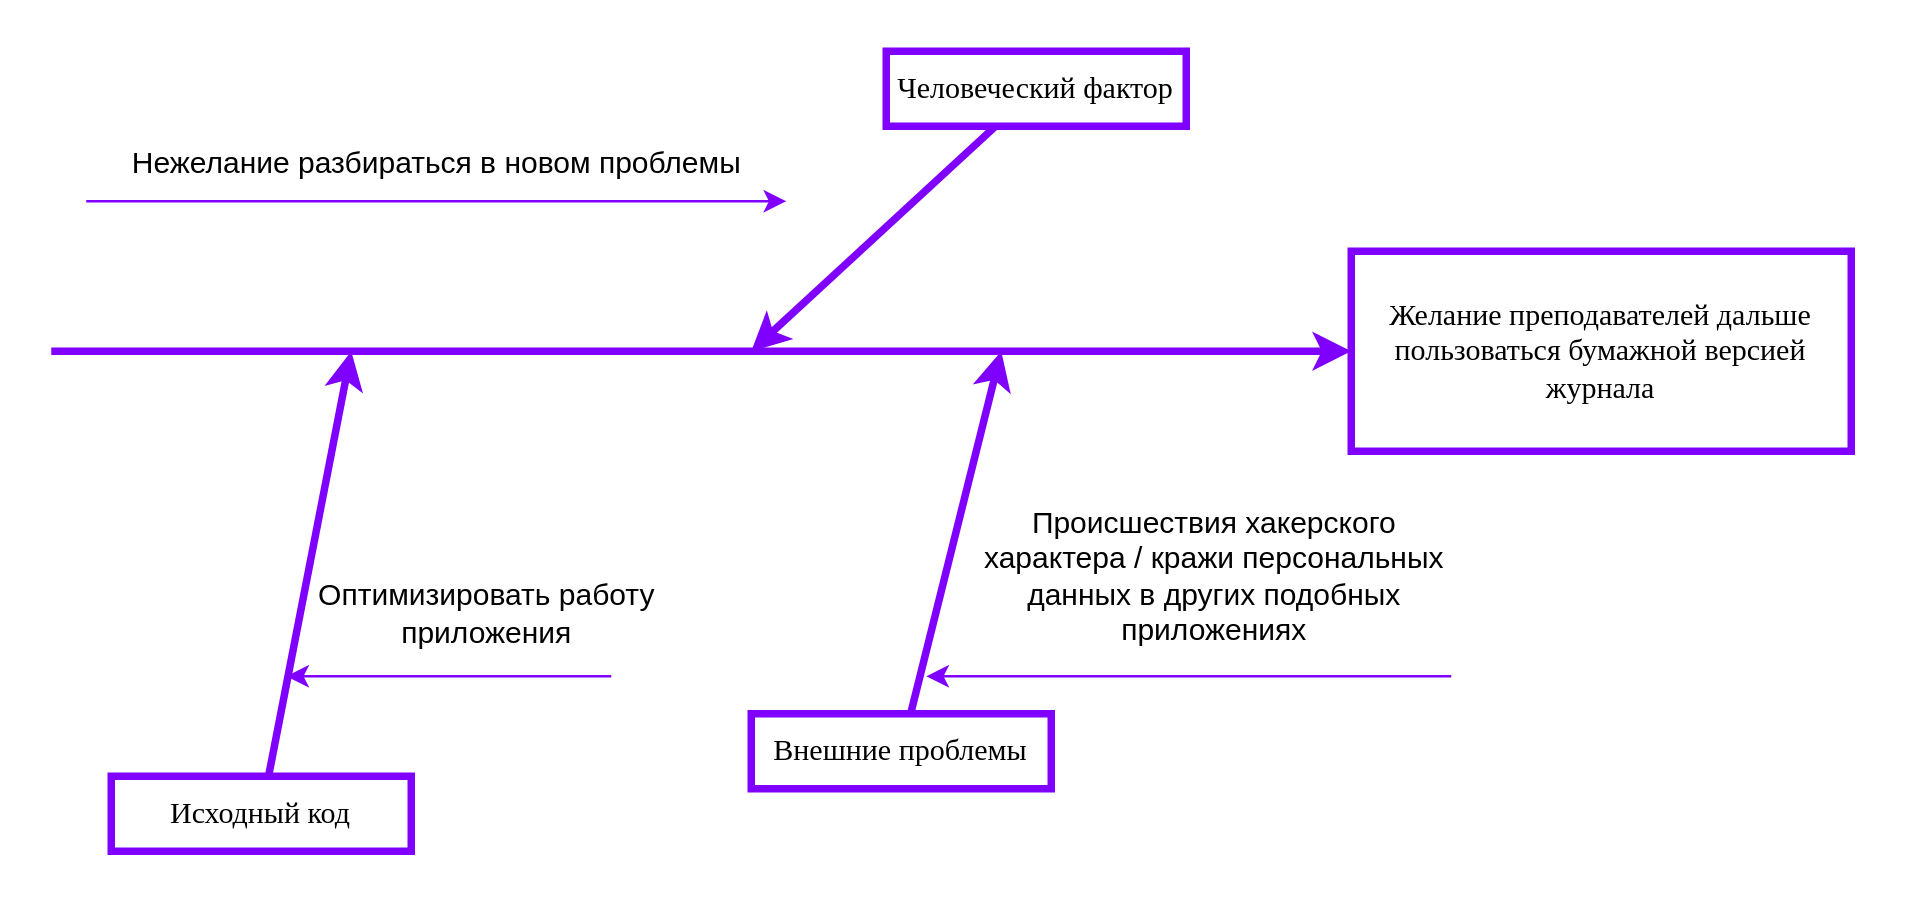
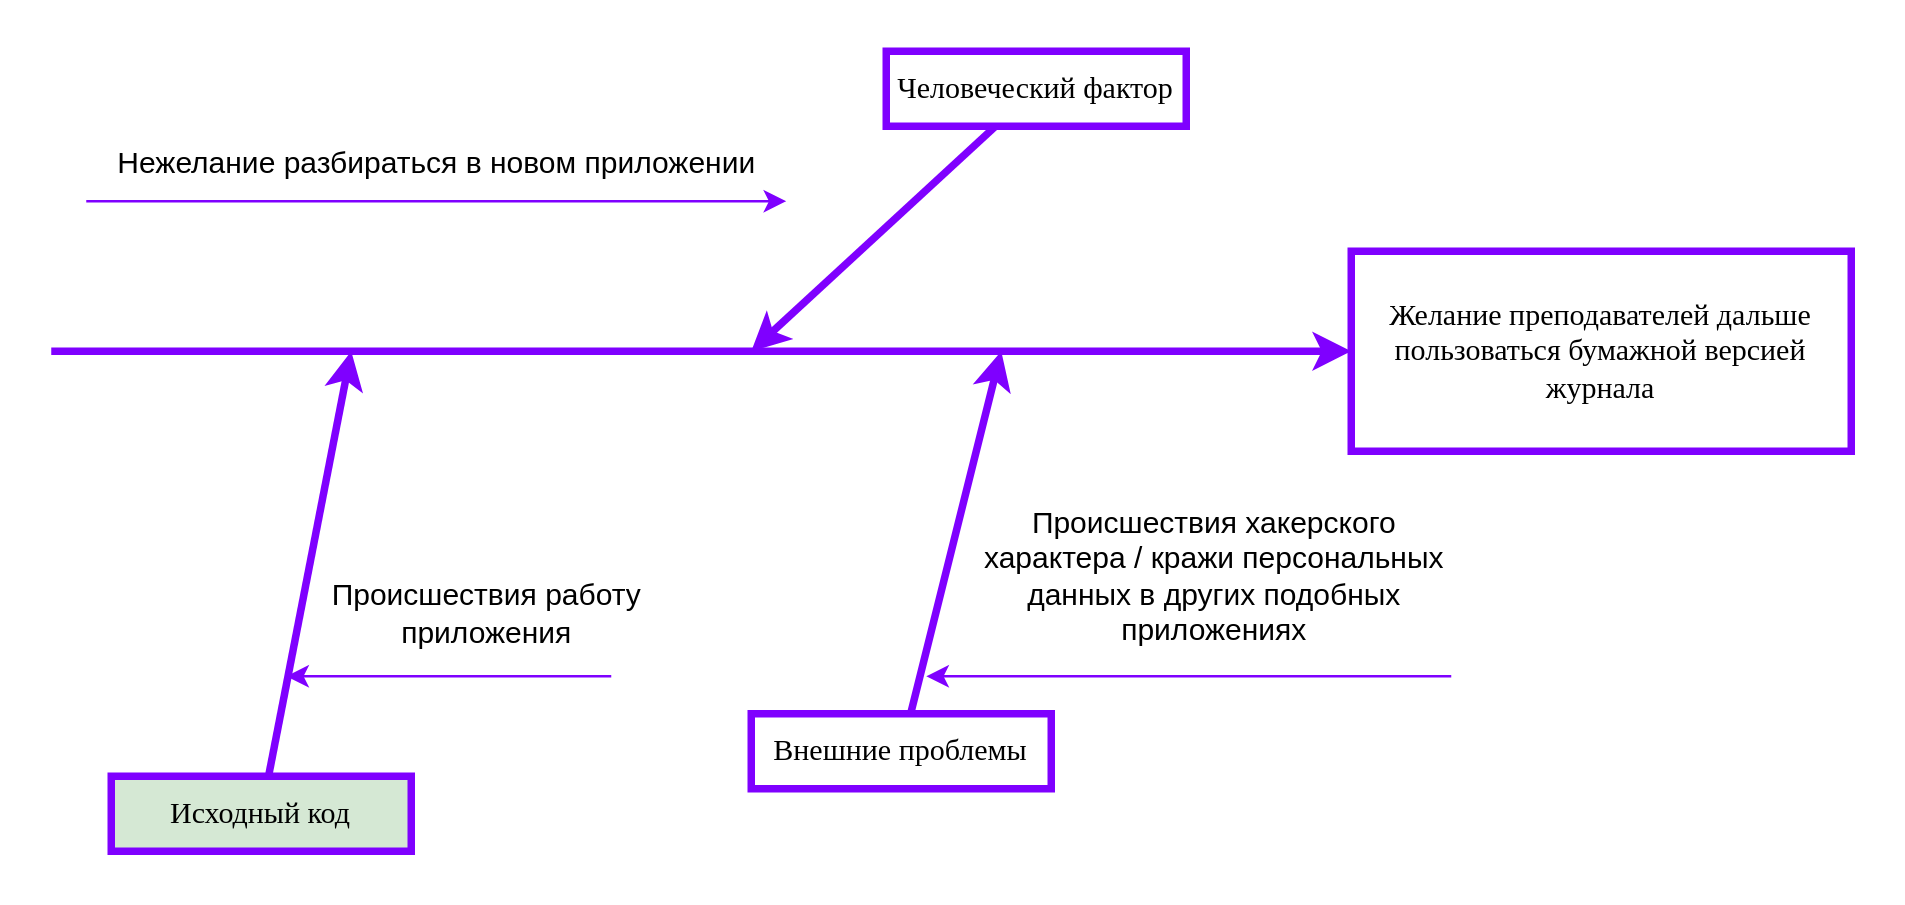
(438, 164) -> (438, 164)
(488, 614) -> (488, 614)
(261, 814) -> (261, 814)
